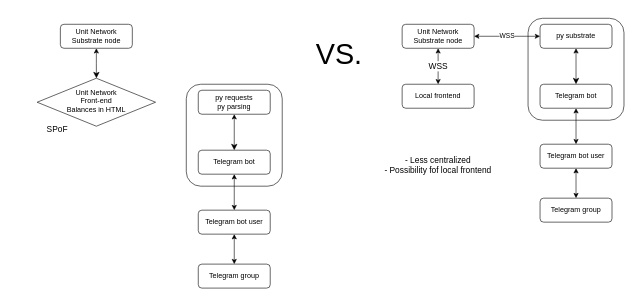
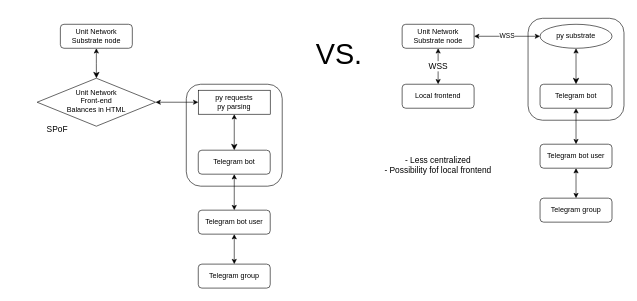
(576, 36) -> (576, 36)
none -> (193, 102)
(234, 102) -> (234, 102)
